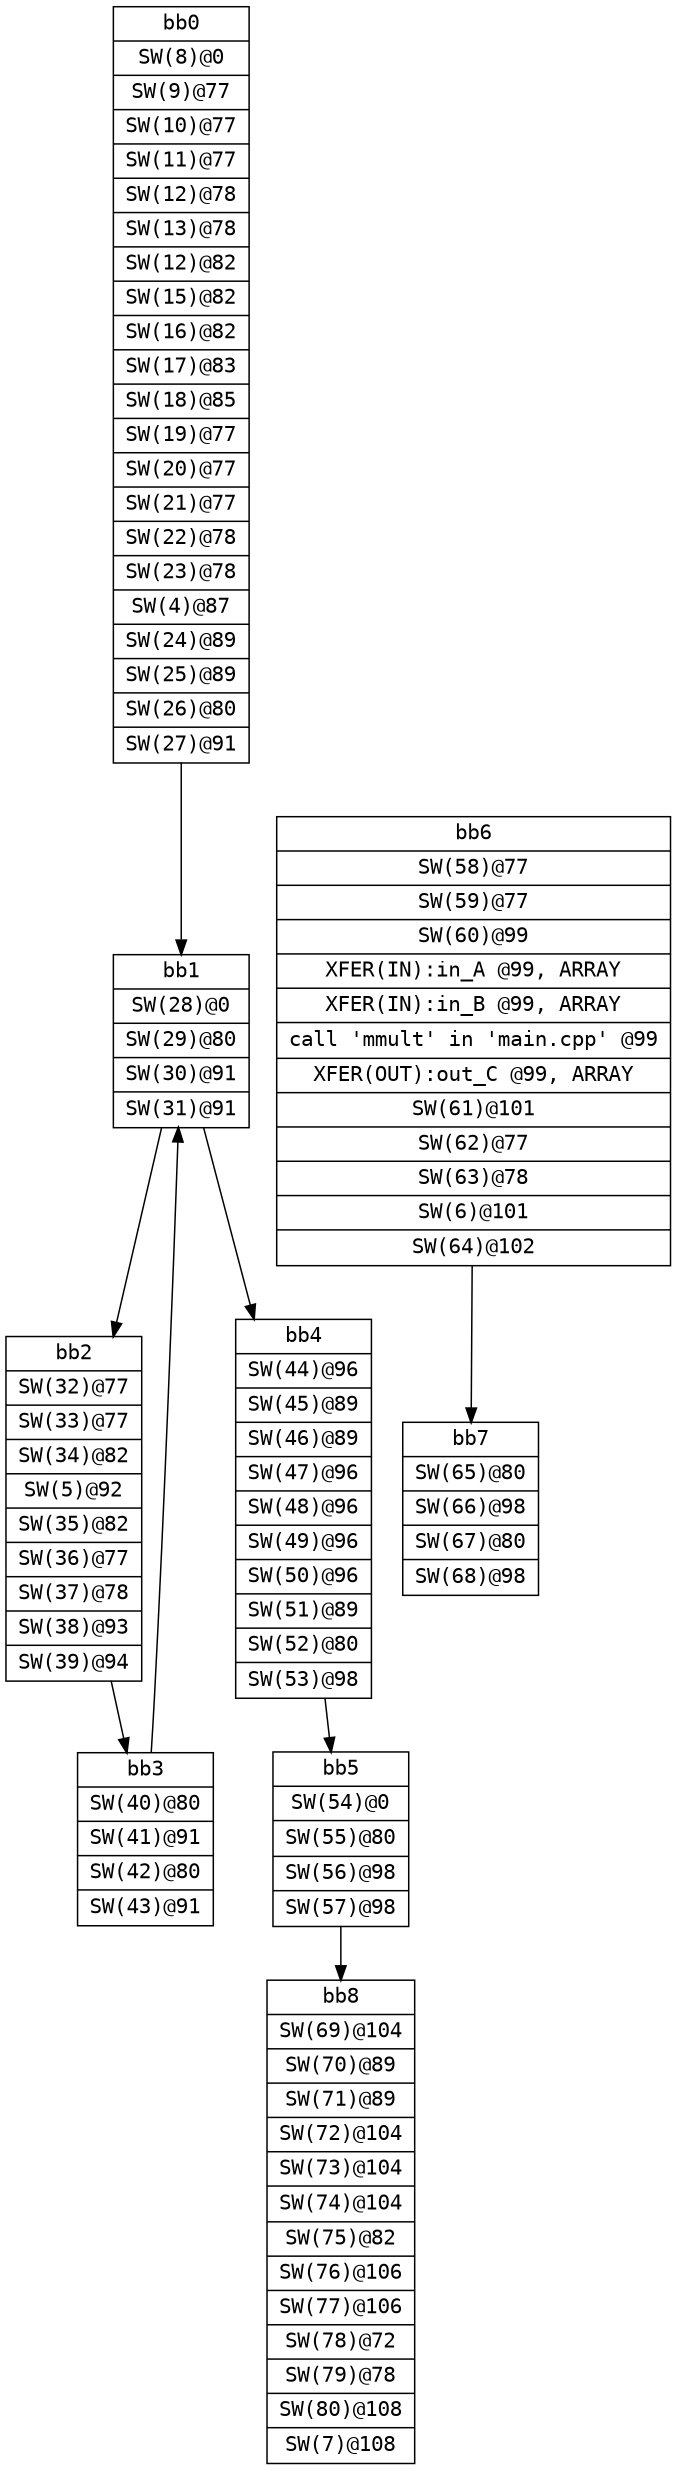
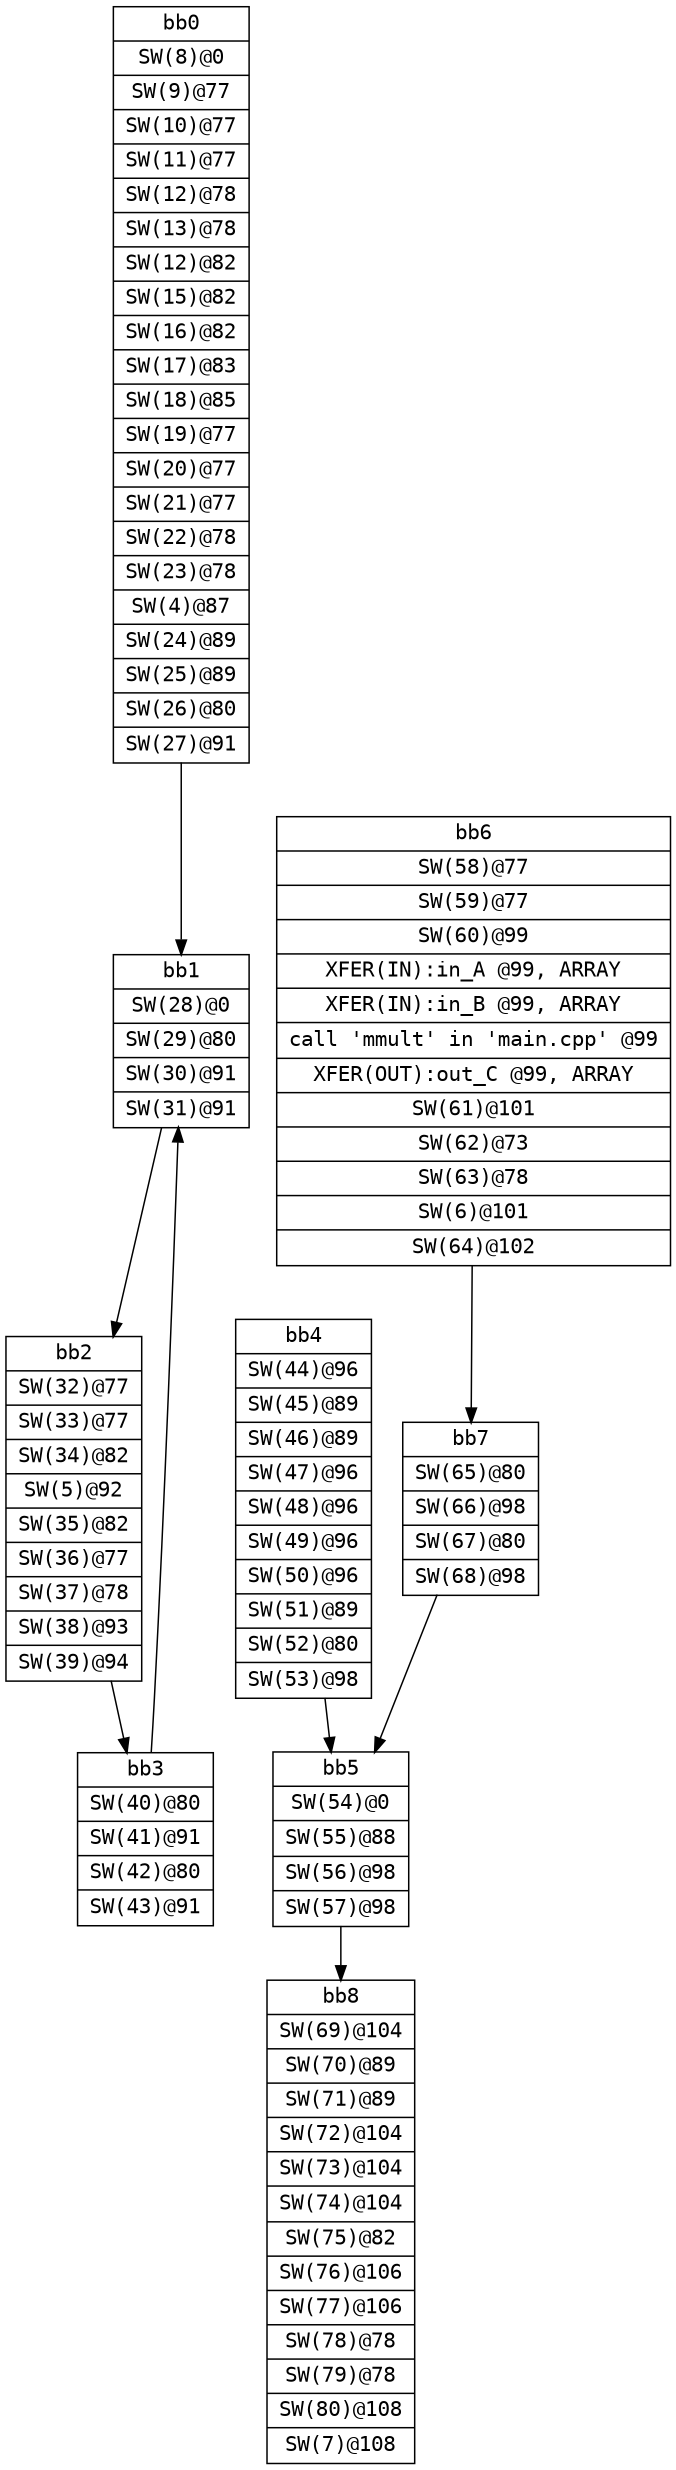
(474, 1143) -> (474, 1143)
(227, 1216) -> none
none -> (409, 1667)
(341, 1838) -> (341, 1838)
(341, 2341) -> (341, 2341)
